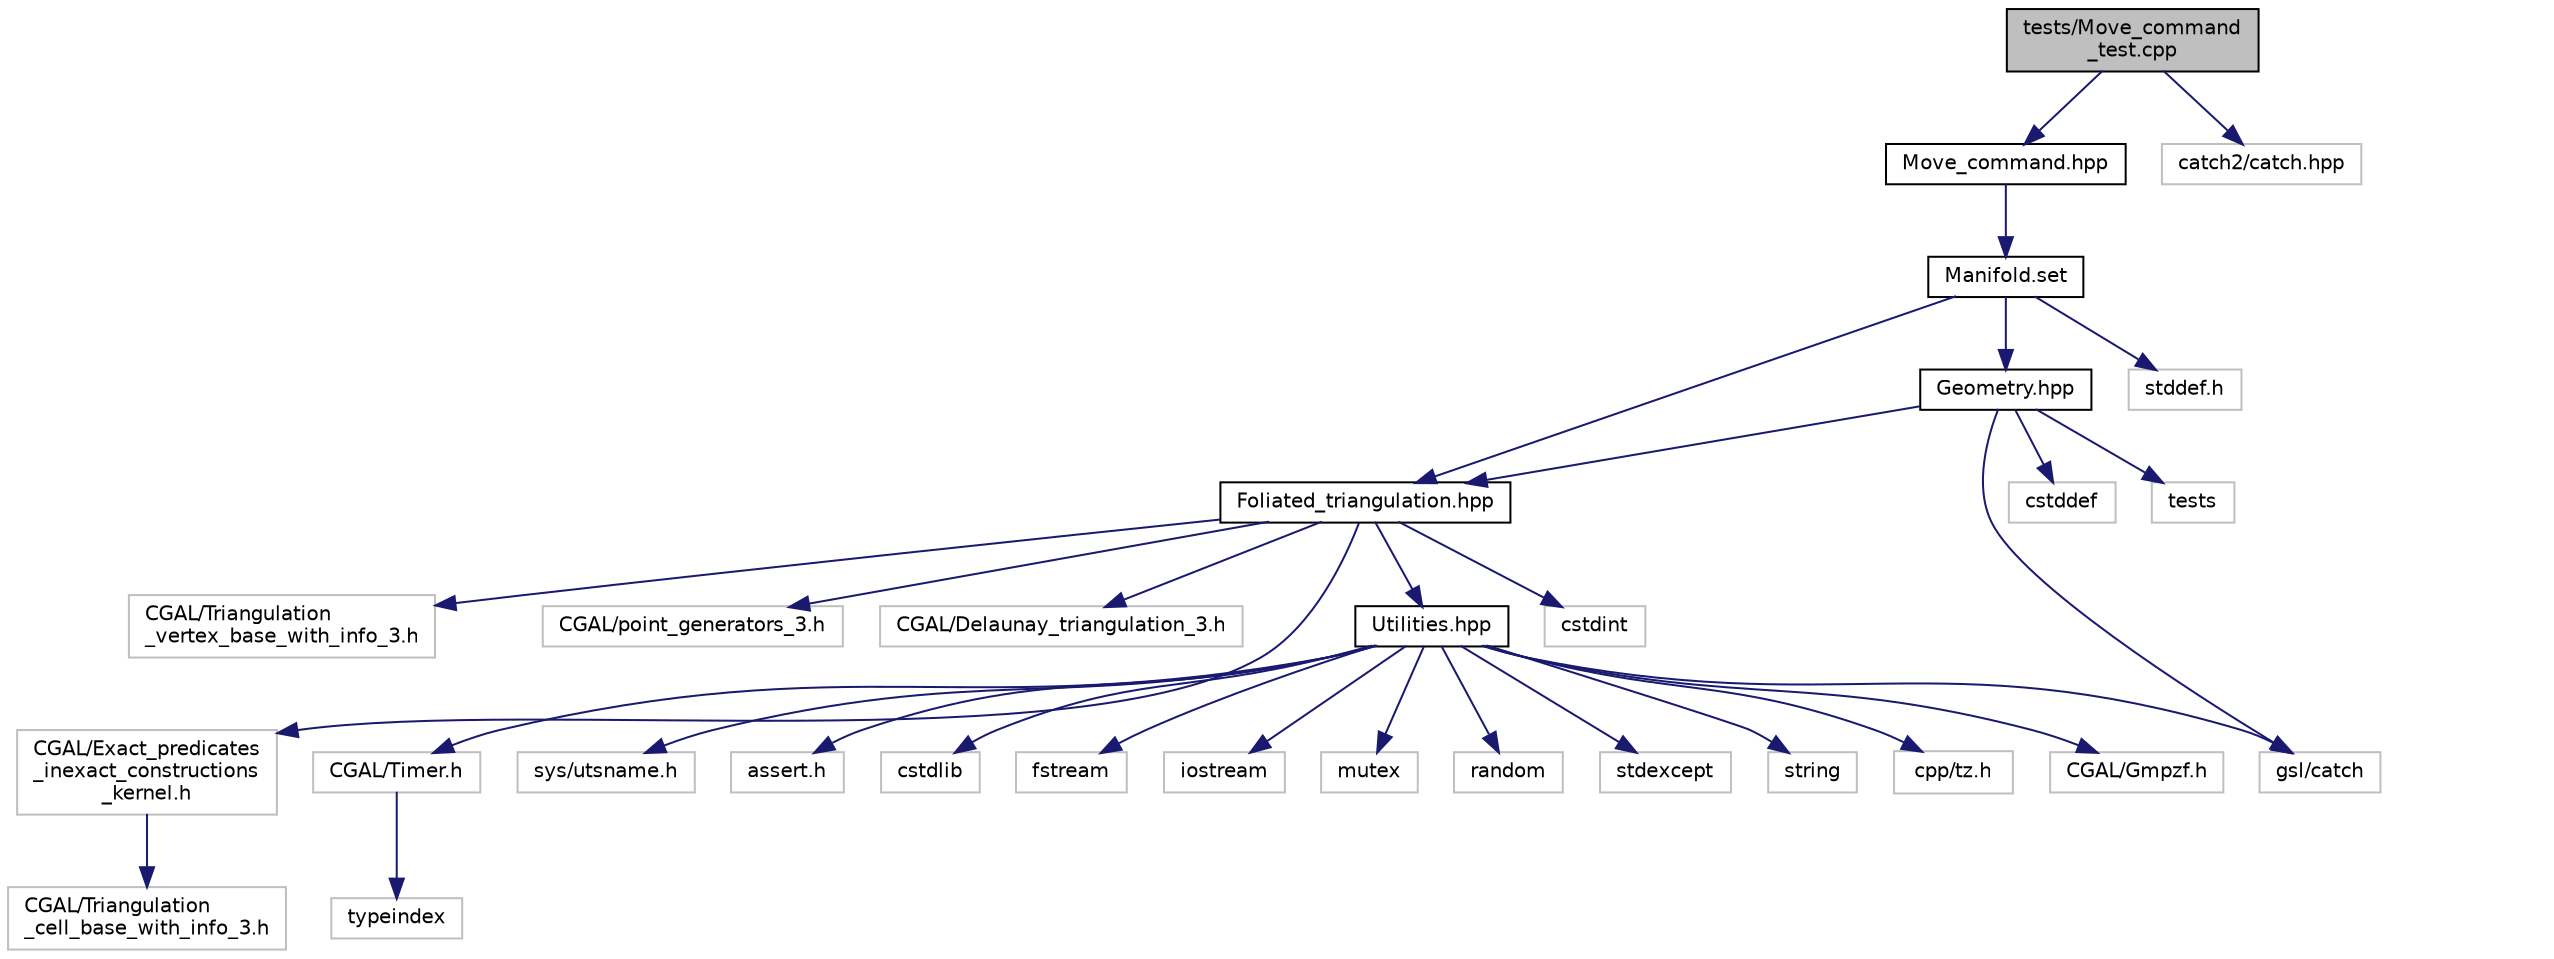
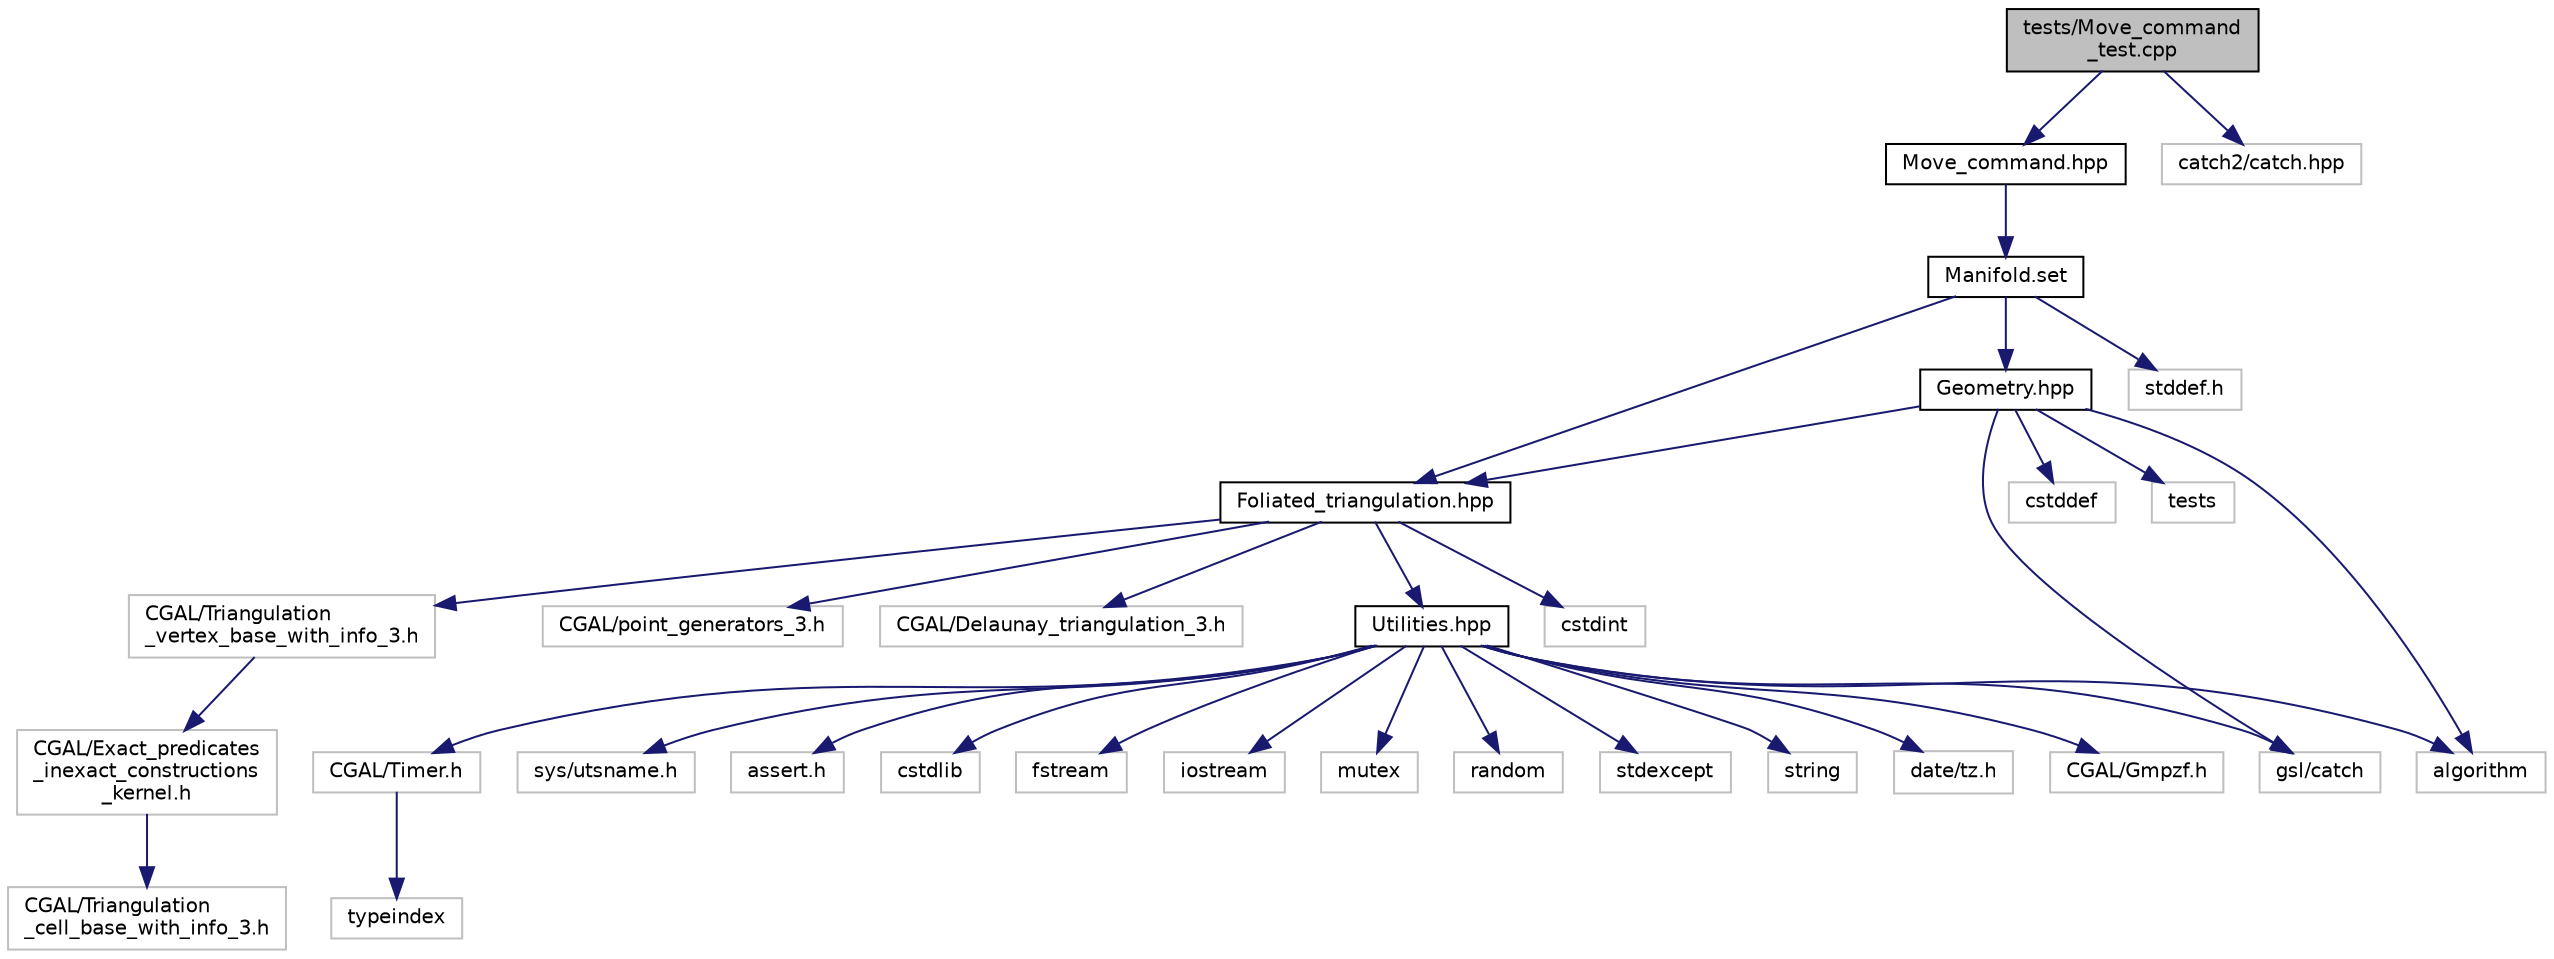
(839, 720) -> (227, 687)
(1953, 772) -> (1953, 772)
none -> (2481, 772)
